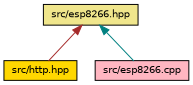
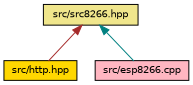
(91, 15) -> (91, 15)
